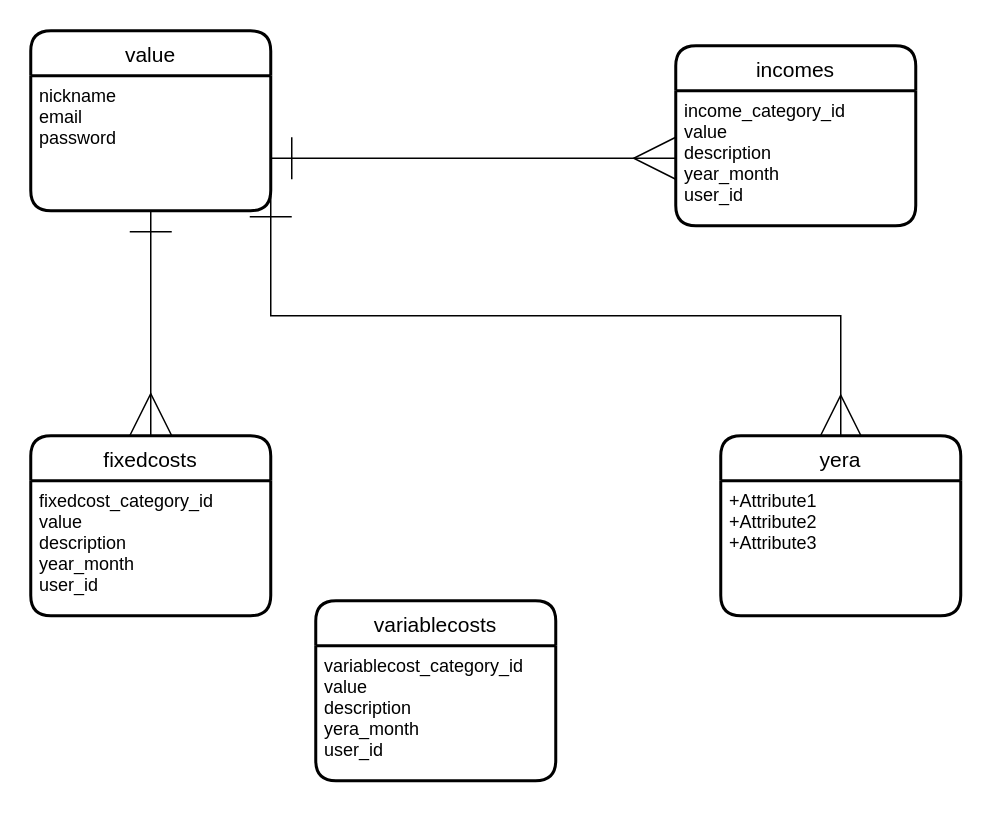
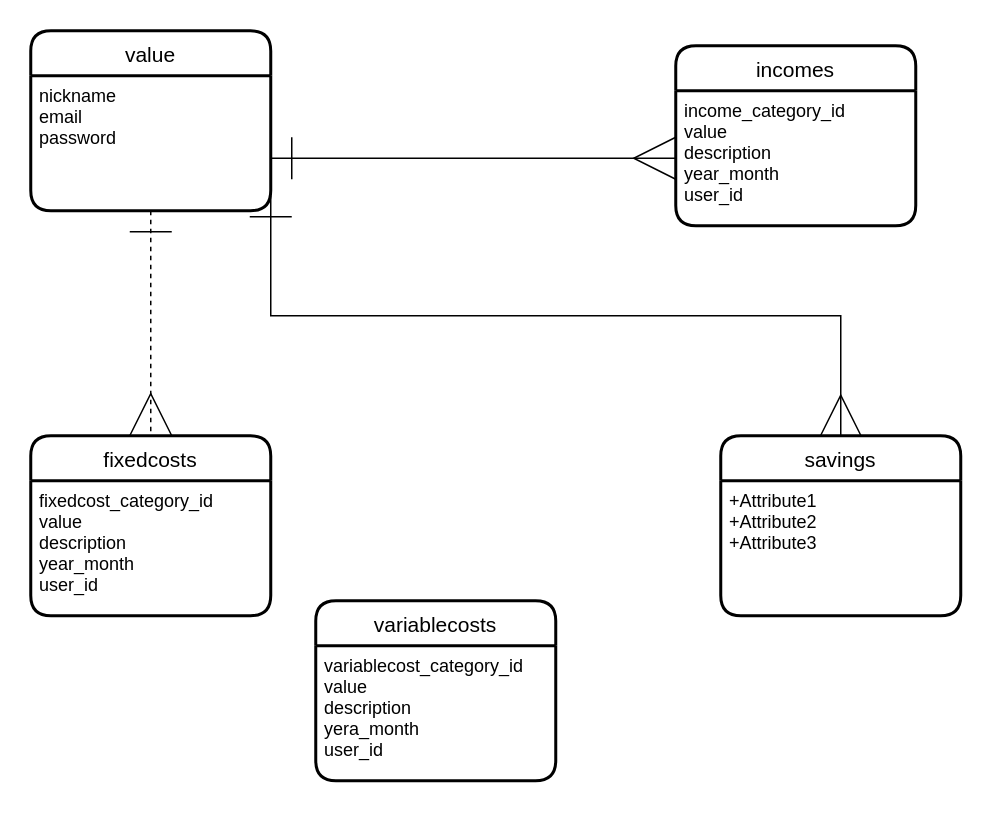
(151, 324) -> (151, 324)
(840, 460) -> (840, 460)
